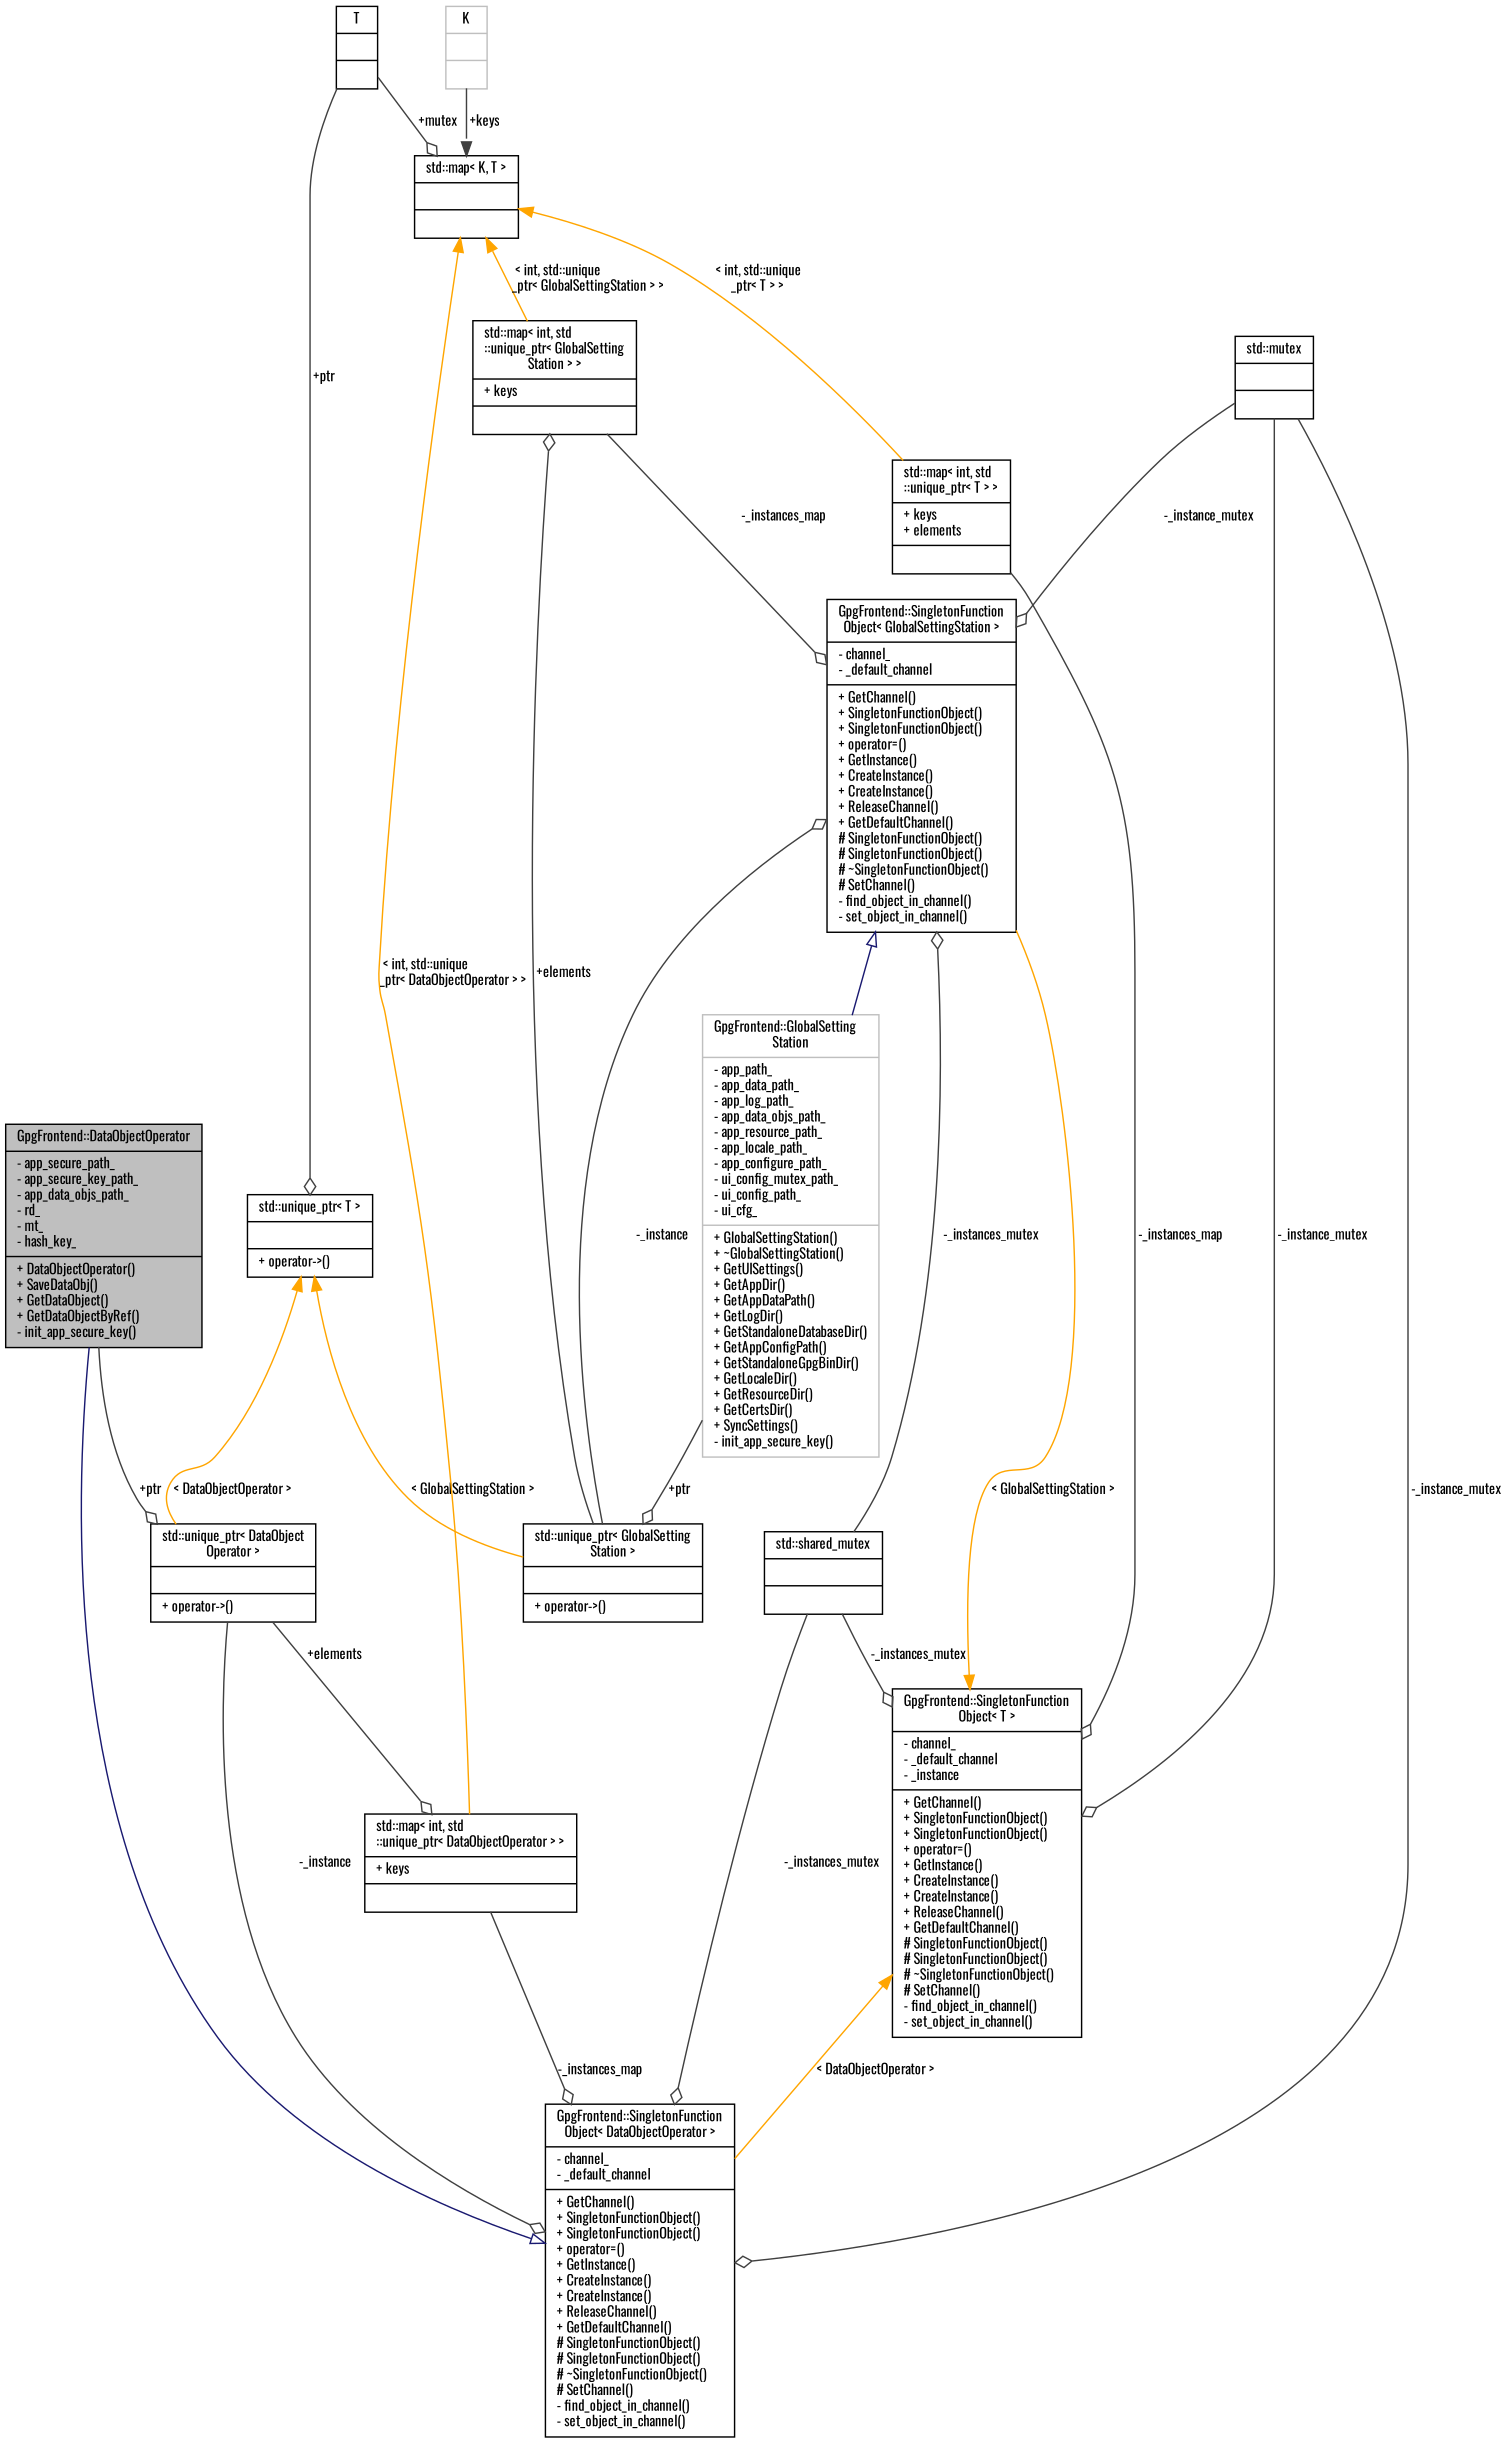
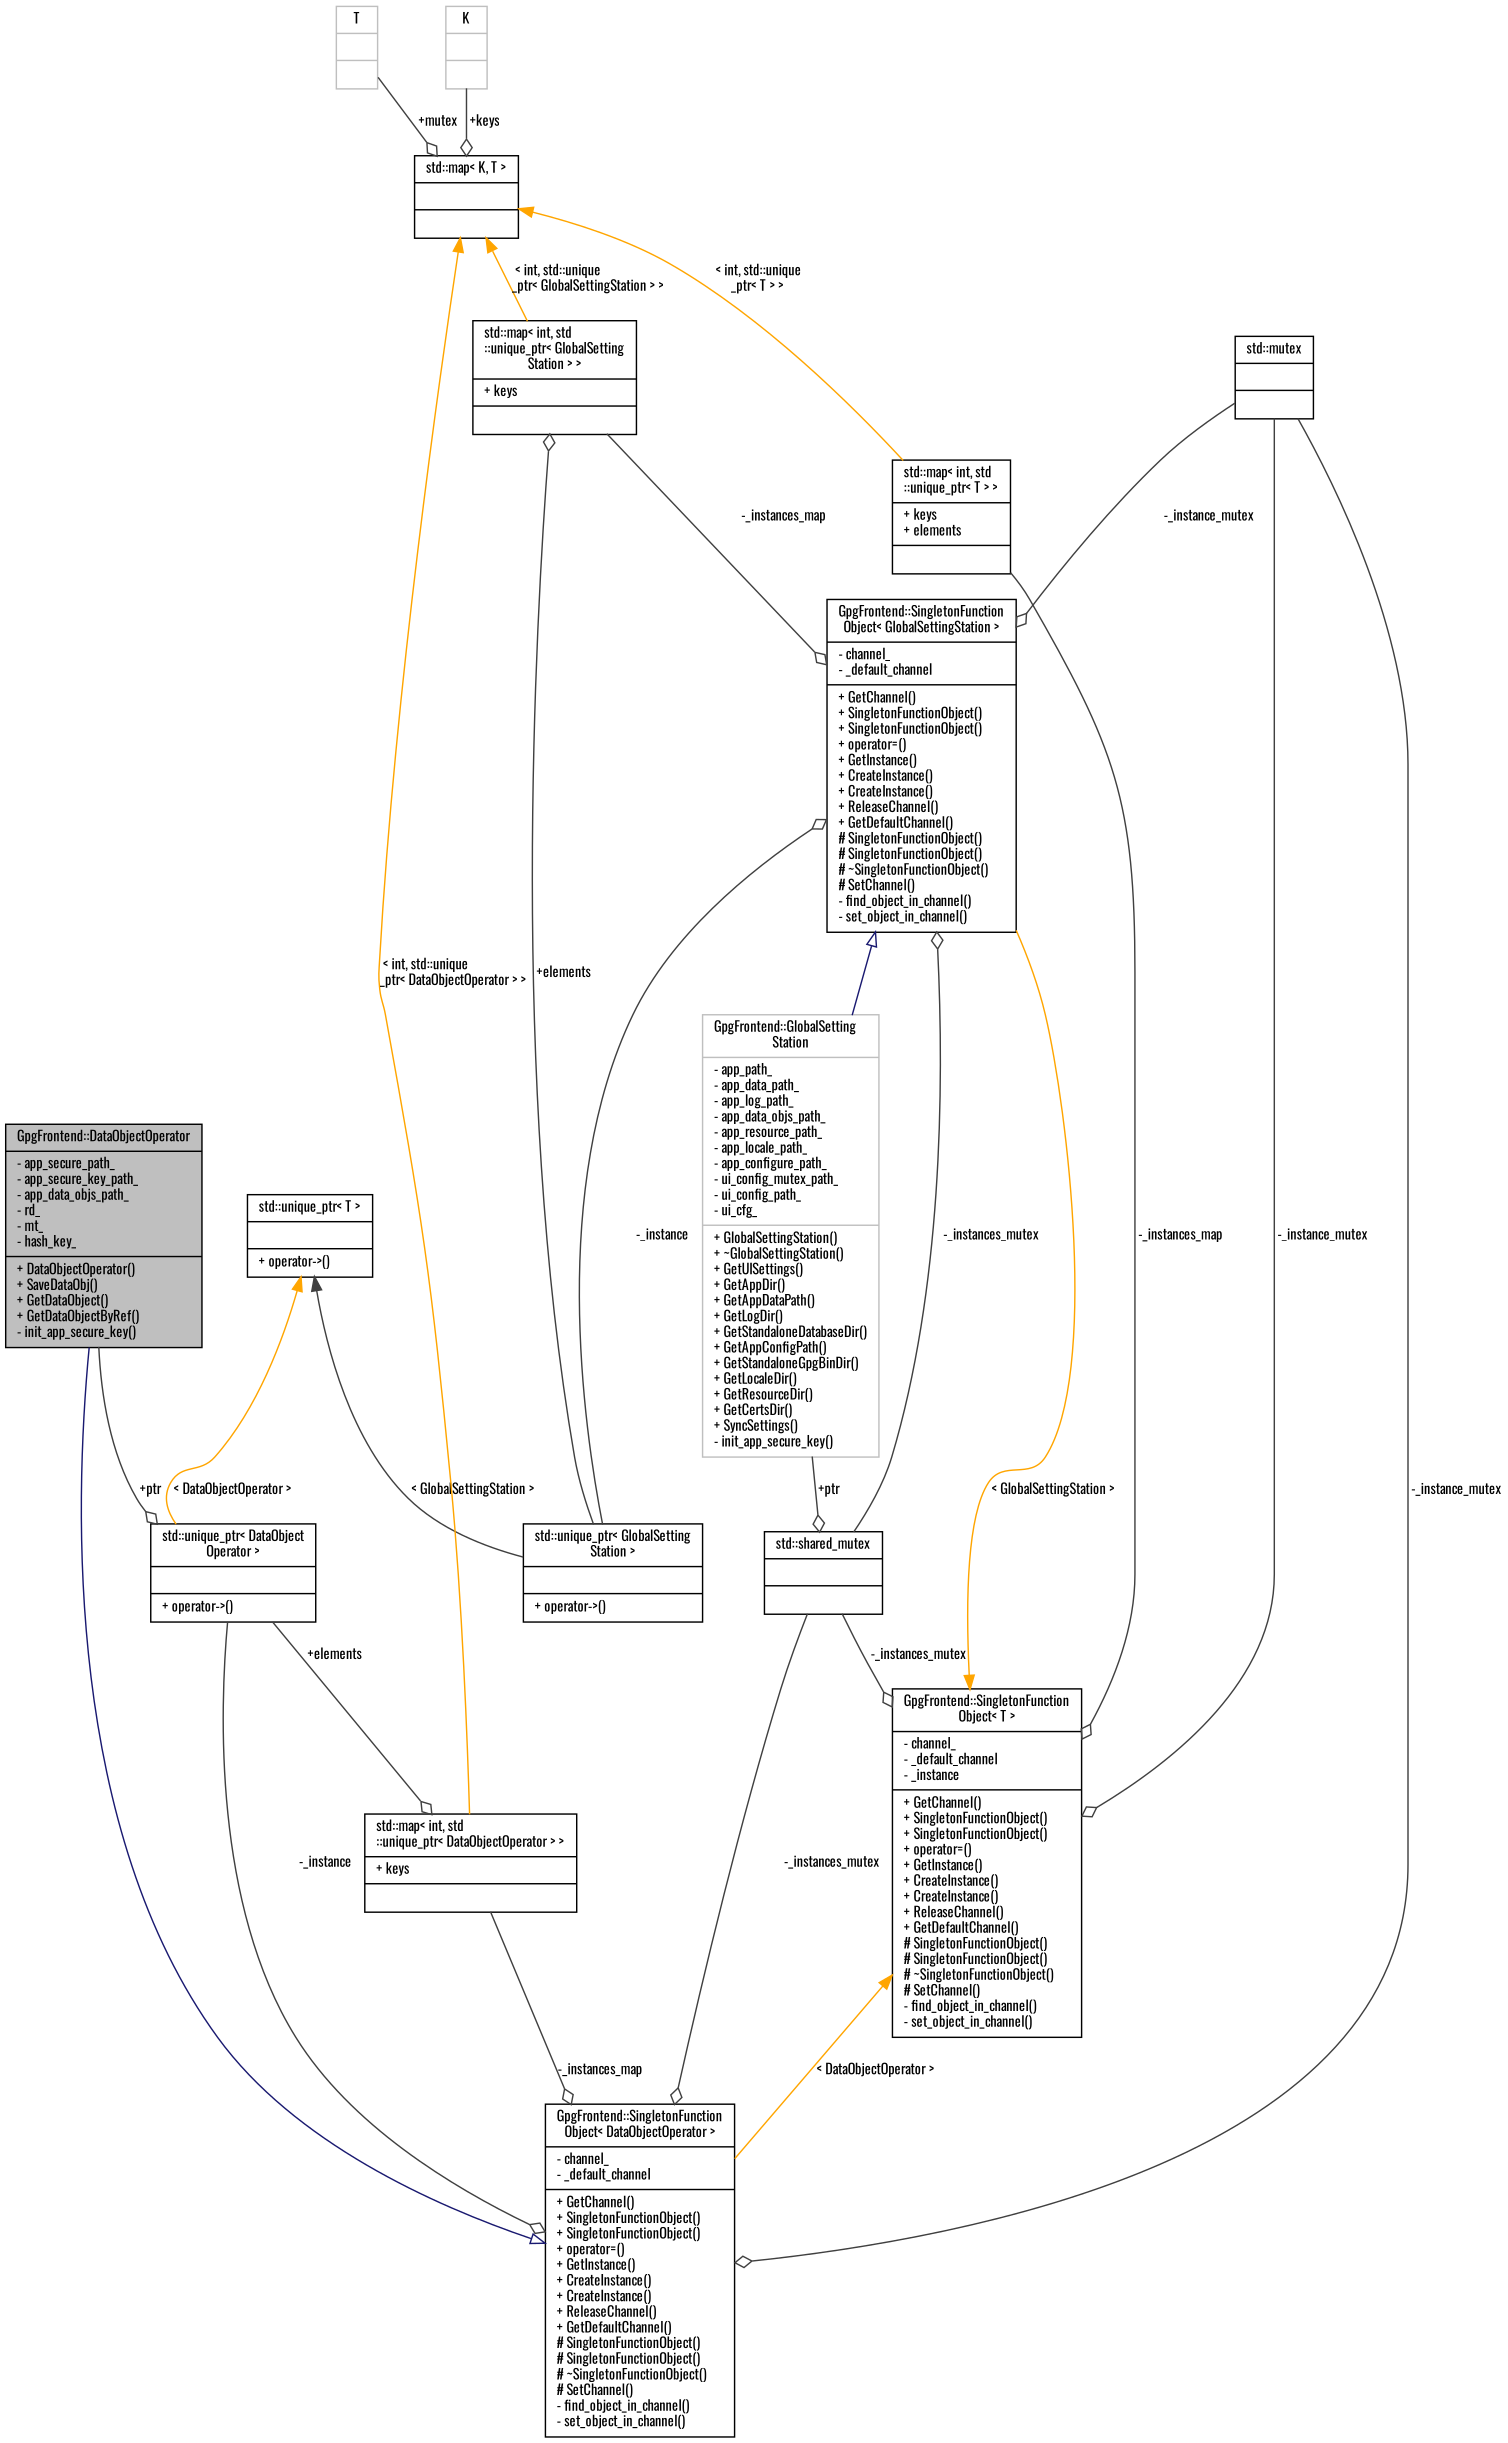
(357, 48) -> (357, 48)
(466, 113) -> (466, 113)
(310, 631) -> none
(377, 1459) -> (377, 1459)
(678, 1465) -> (815, 1486)
